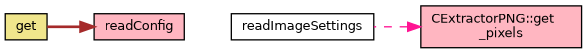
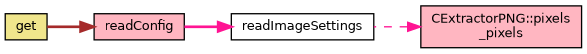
none -> (201, 27)
(501, 27) -> (501, 27)
